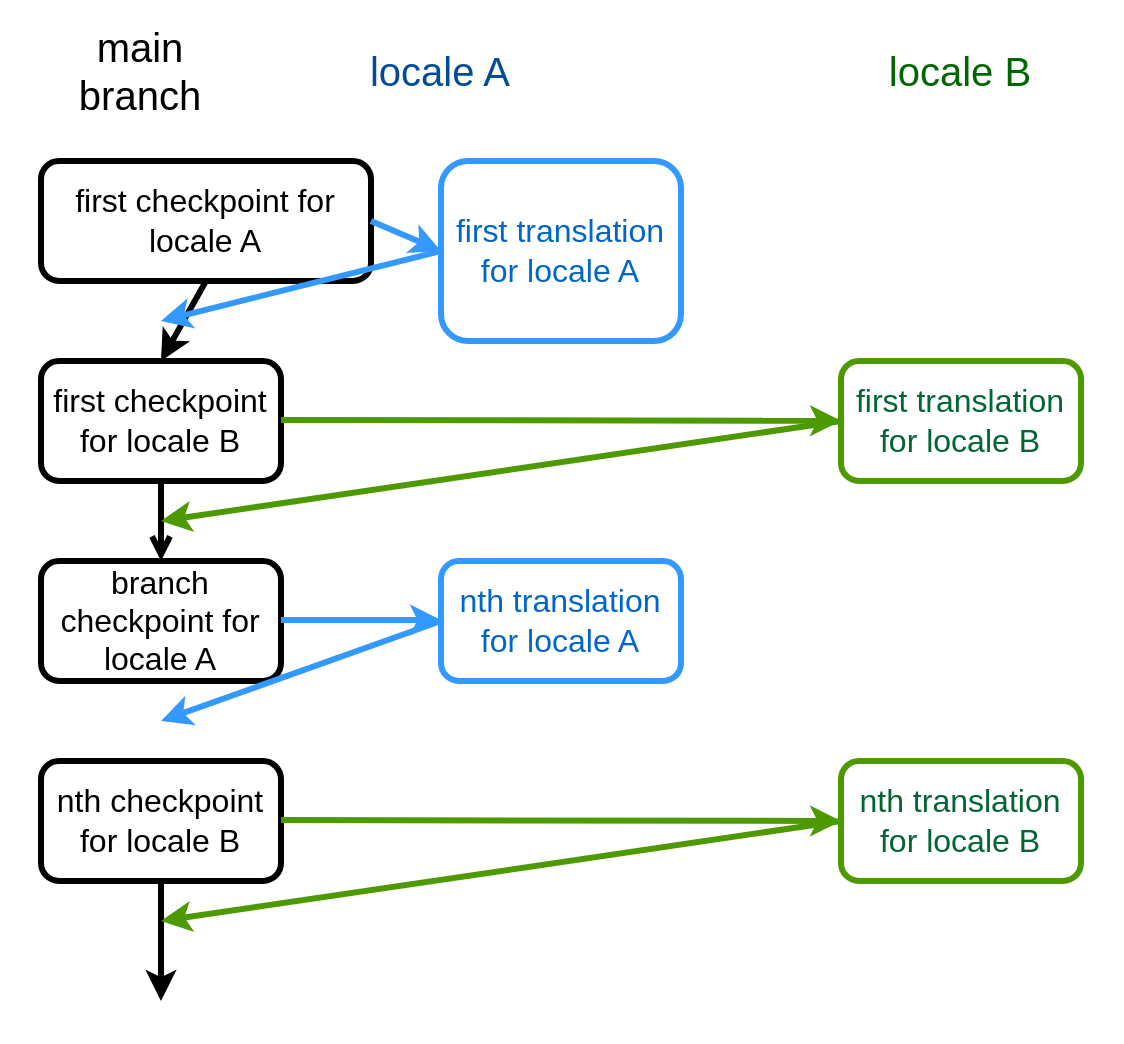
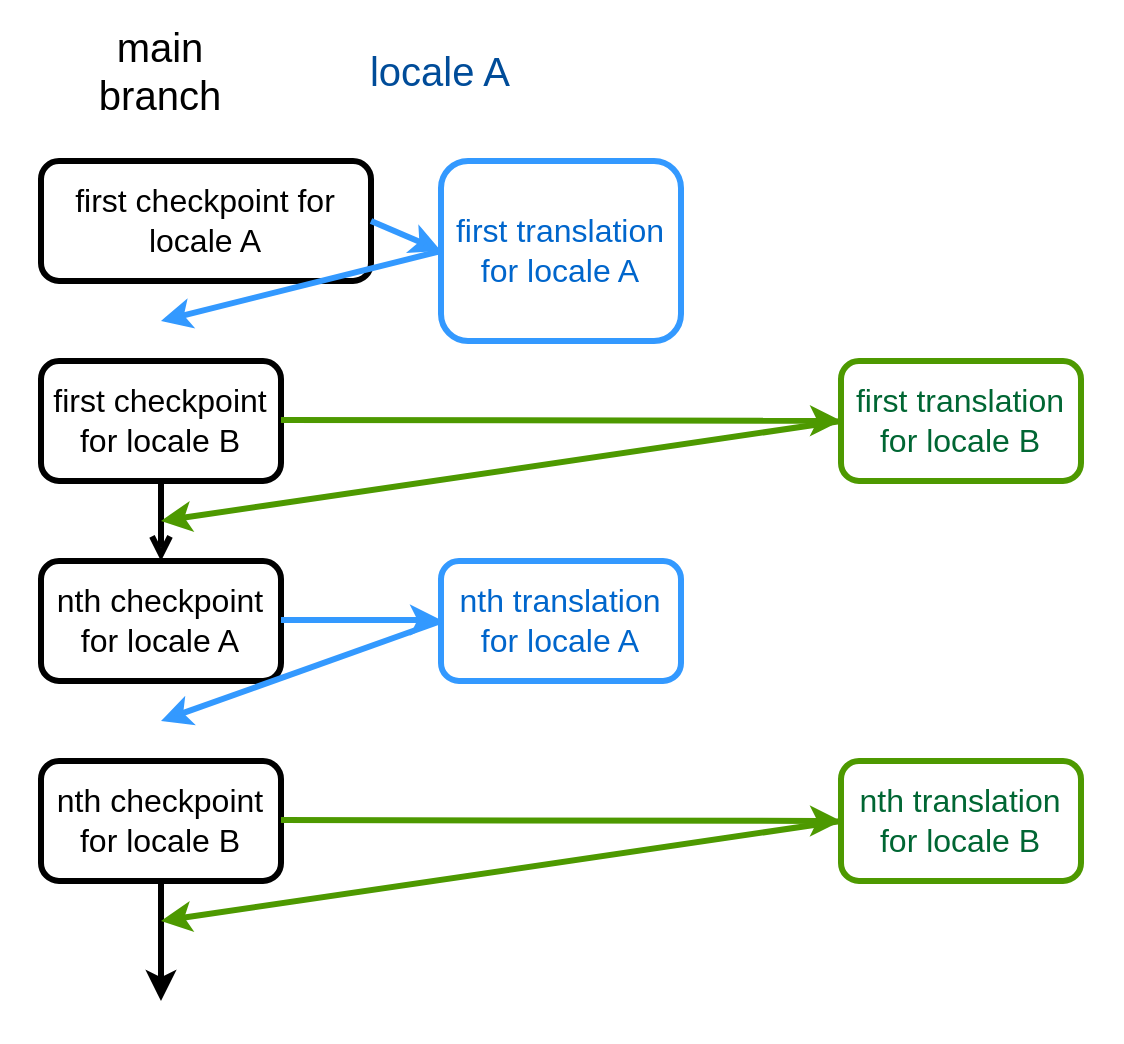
(141, 71) -> (161, 71)
(961, 71) -> none
(198, 296) -> none
(161, 621) -> (161, 621)
